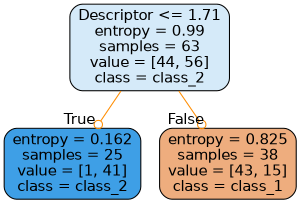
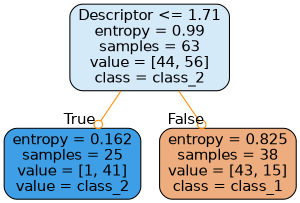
(72, 164) -> (72, 164)
